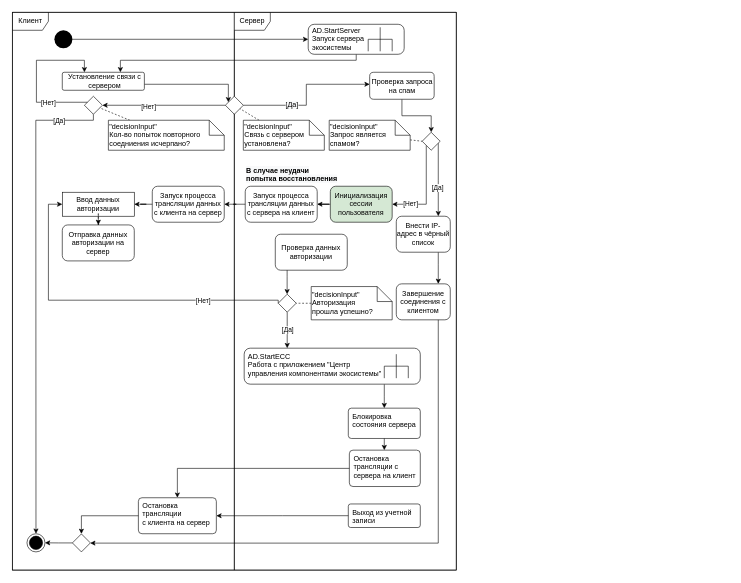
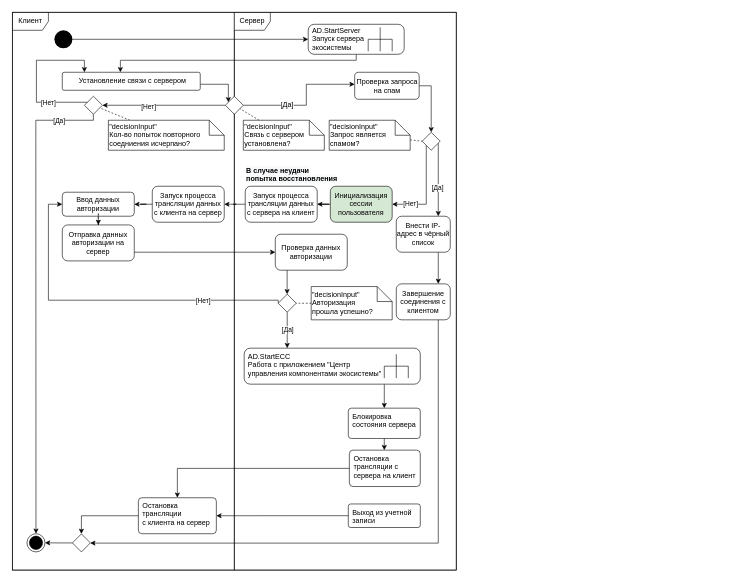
(103, 81) -> (131, 81)
(402, 86) -> (387, 86)
(98, 204) -> (98, 204)
none -> (269, 252)
